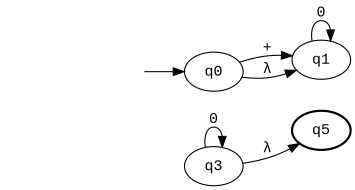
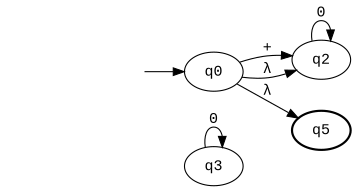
(321, 60) -> (321, 60)
(267, 158) -> (263, 98)
